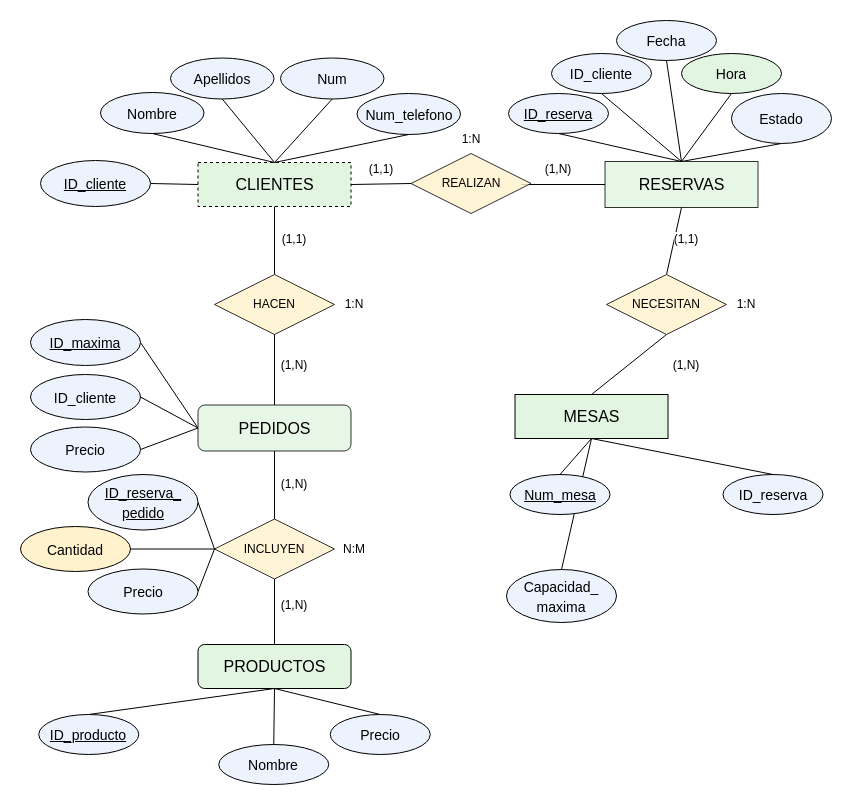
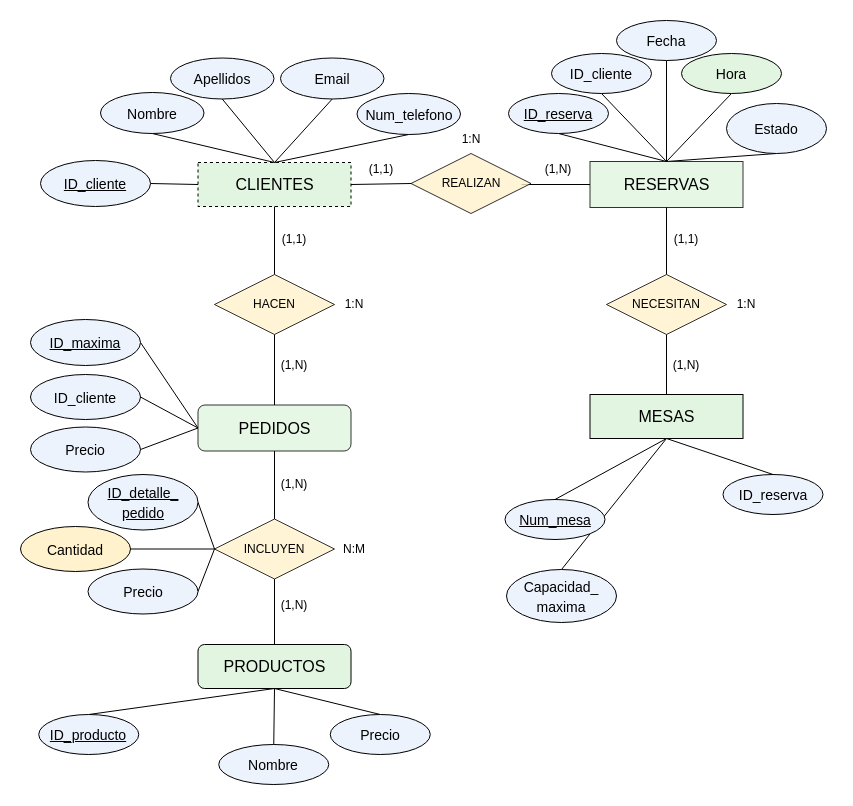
(333, 79) -> (333, 79)
(782, 119) -> (777, 129)
(682, 185) -> (667, 185)
(592, 417) -> (667, 417)
(560, 495) -> (555, 520)
(144, 503) -> (144, 503)
